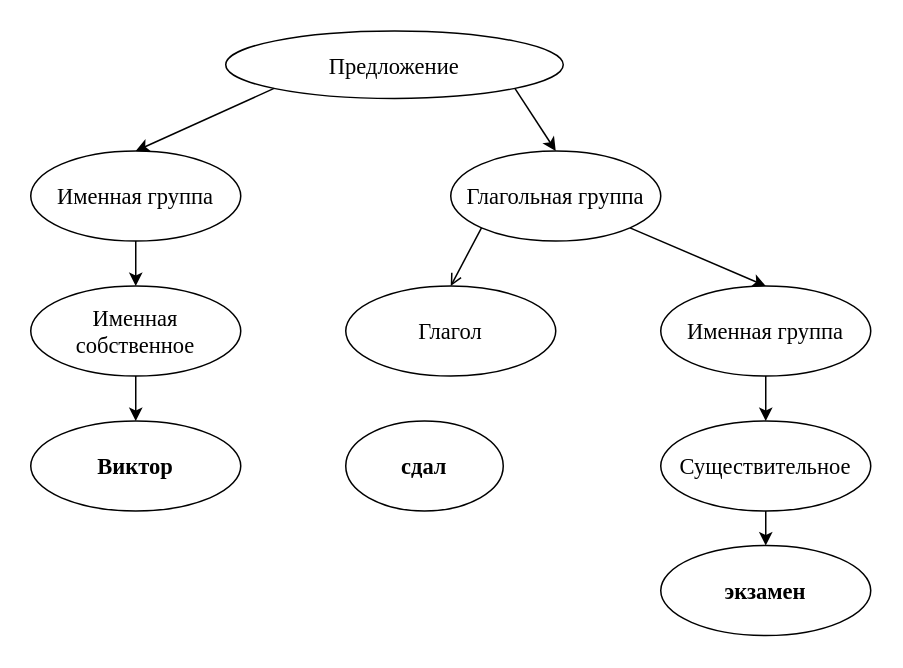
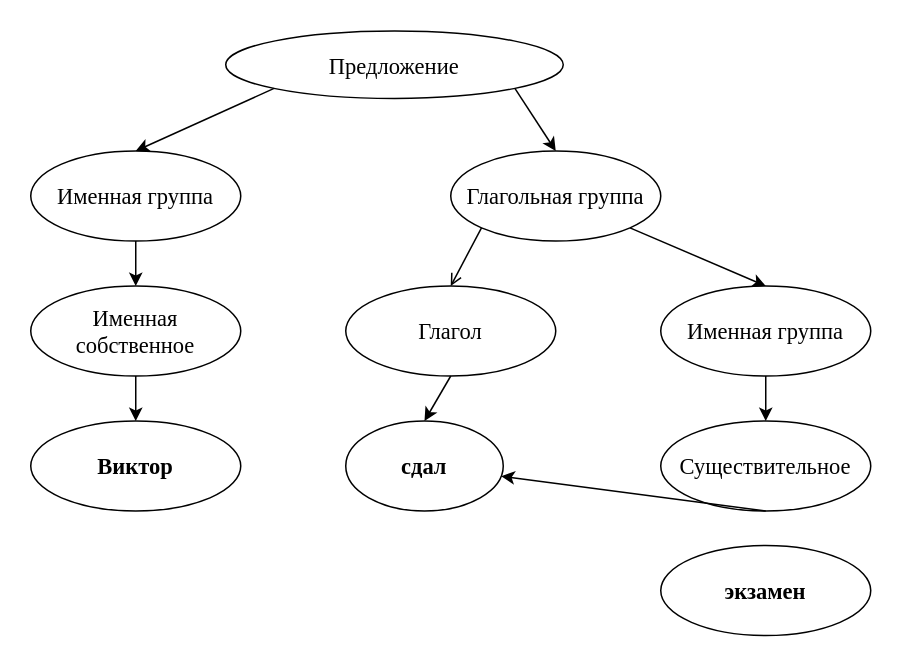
none -> (440, 394)
(766, 523) -> (639, 494)
